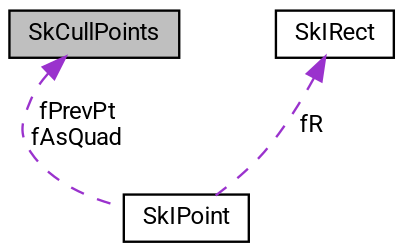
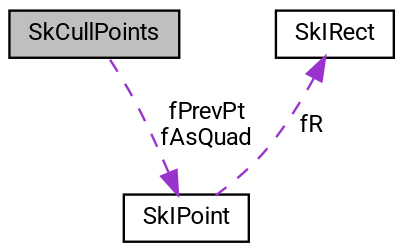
(38, 161) -> (141, 114)
